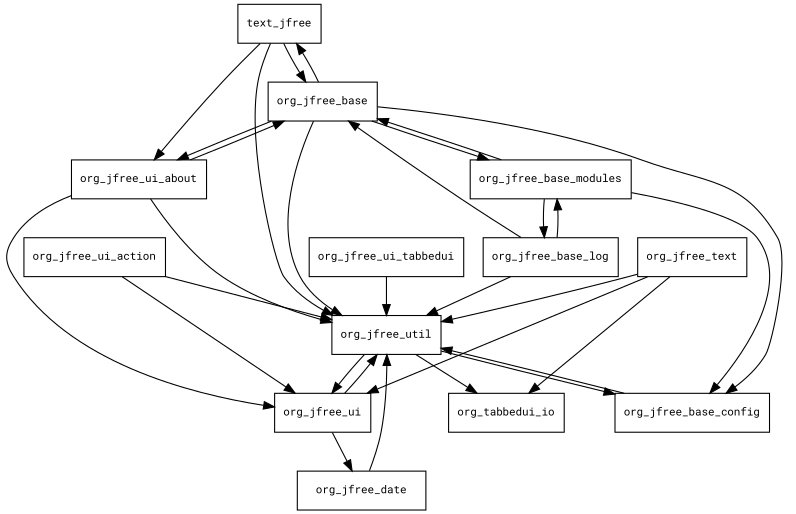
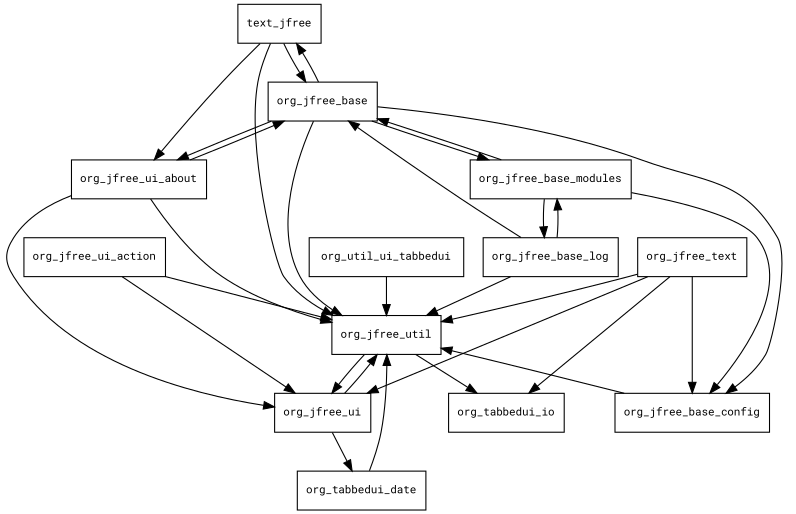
(386, 257) -> (386, 257)
(523, 372) -> (692, 329)
(362, 491) -> (362, 491)
